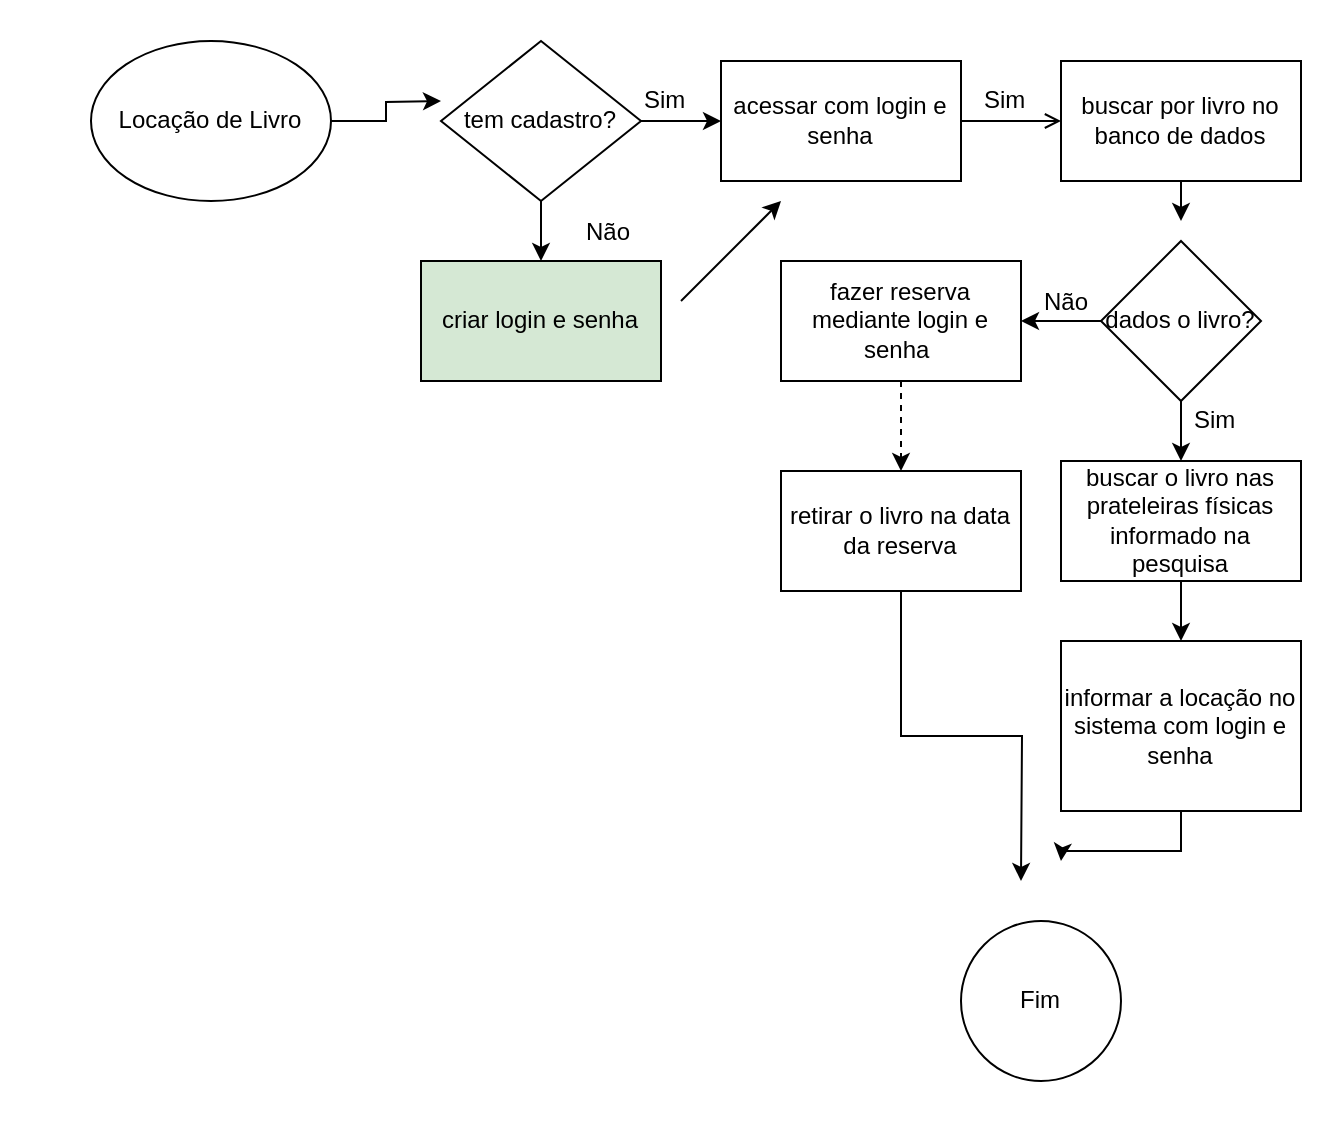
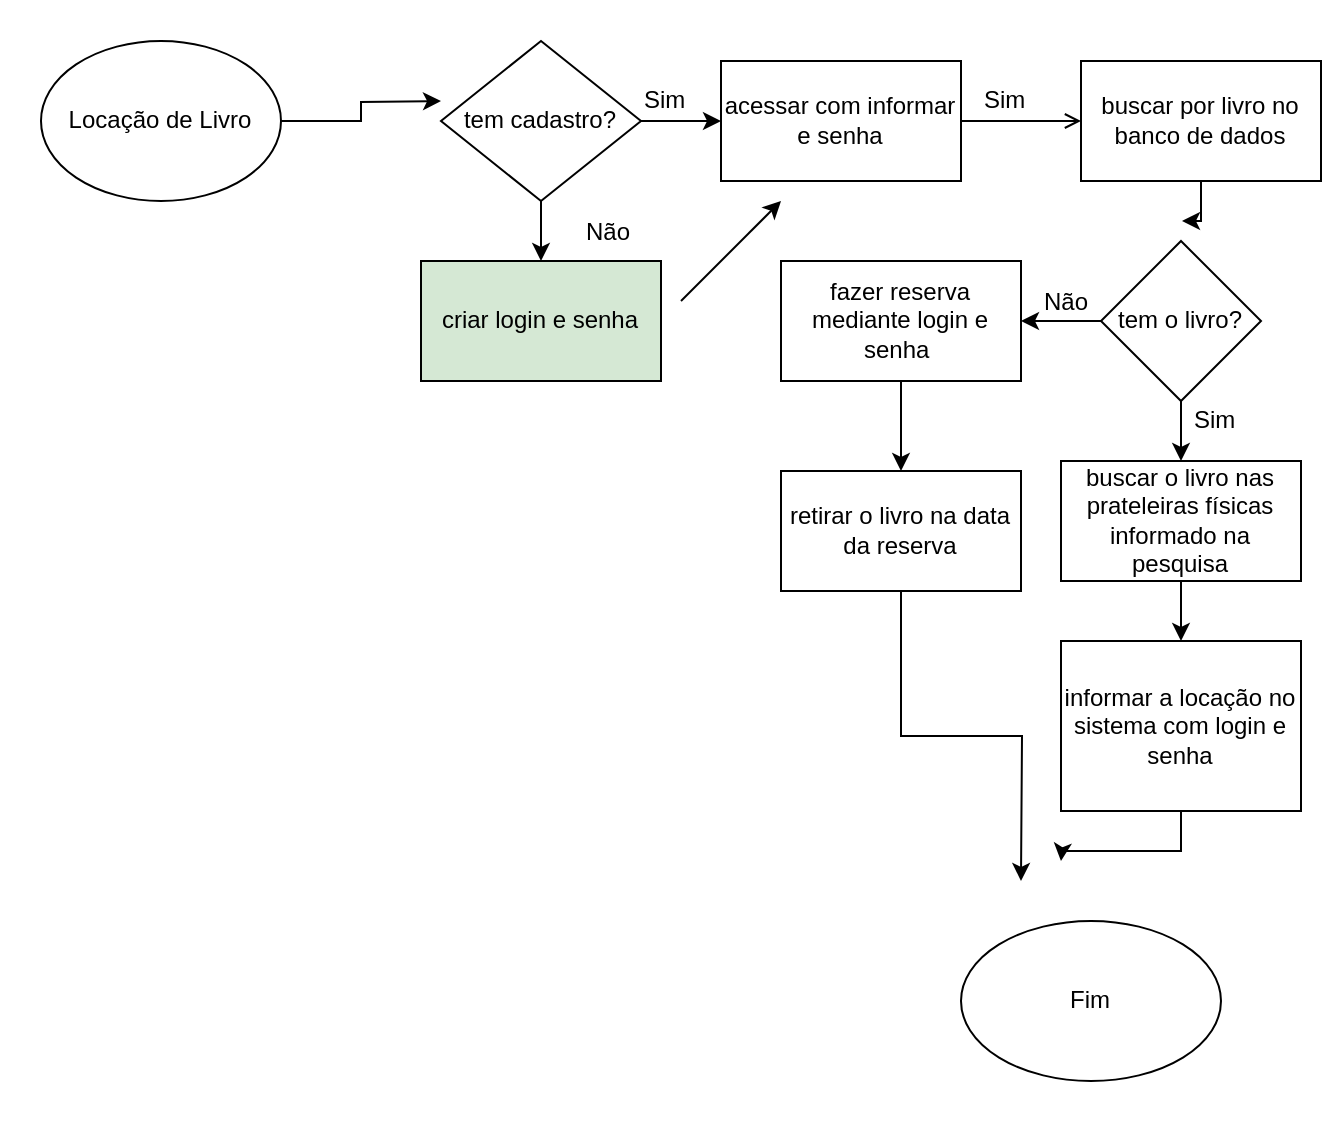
(211, 121) -> (161, 121)
(841, 121) -> (841, 121)
(1181, 121) -> (1201, 121)
(1181, 321) -> (1181, 321)
(901, 418) -> (901, 418)
(1041, 1001) -> (1091, 1001)
